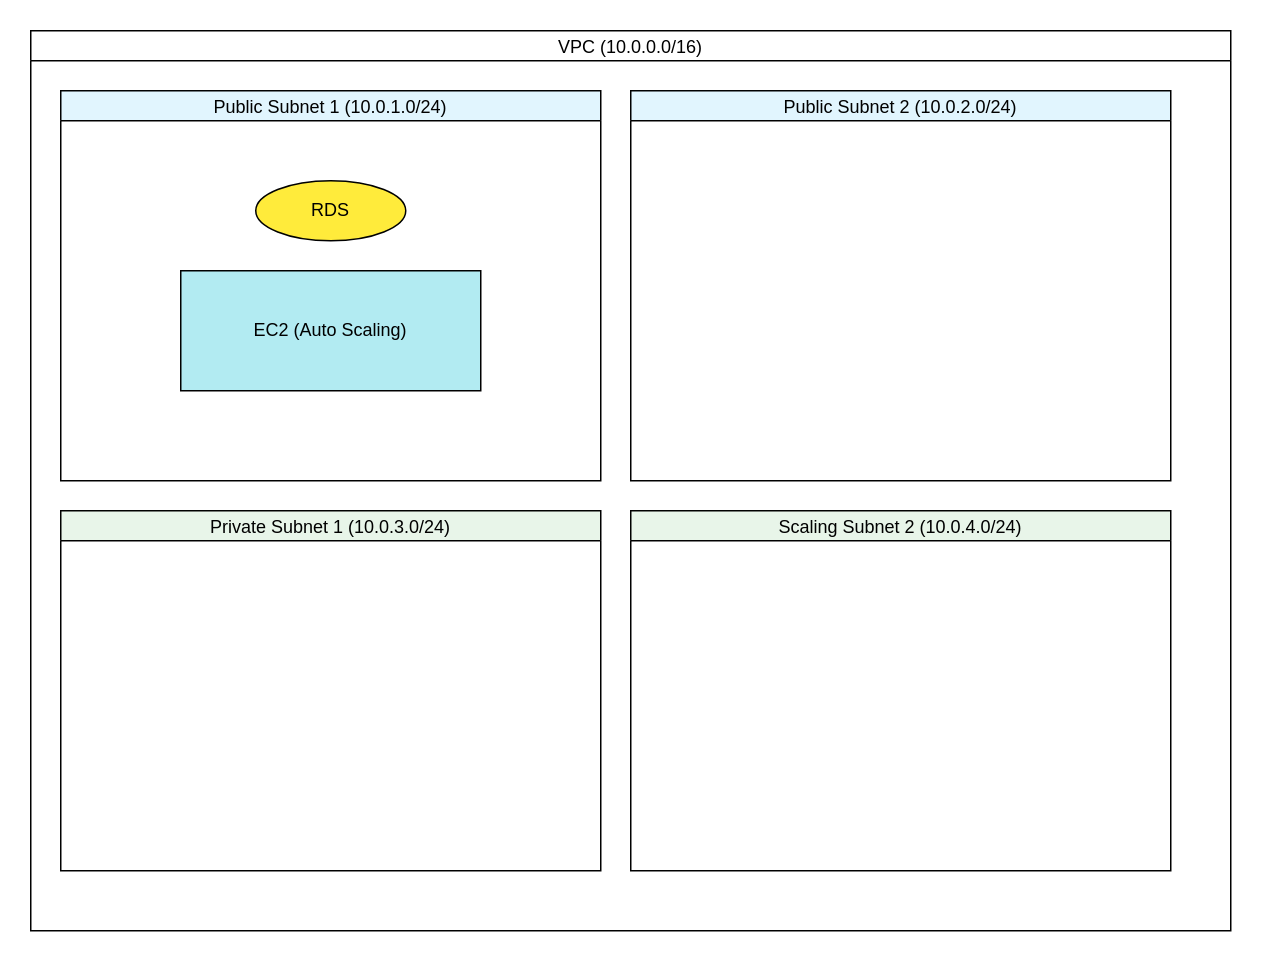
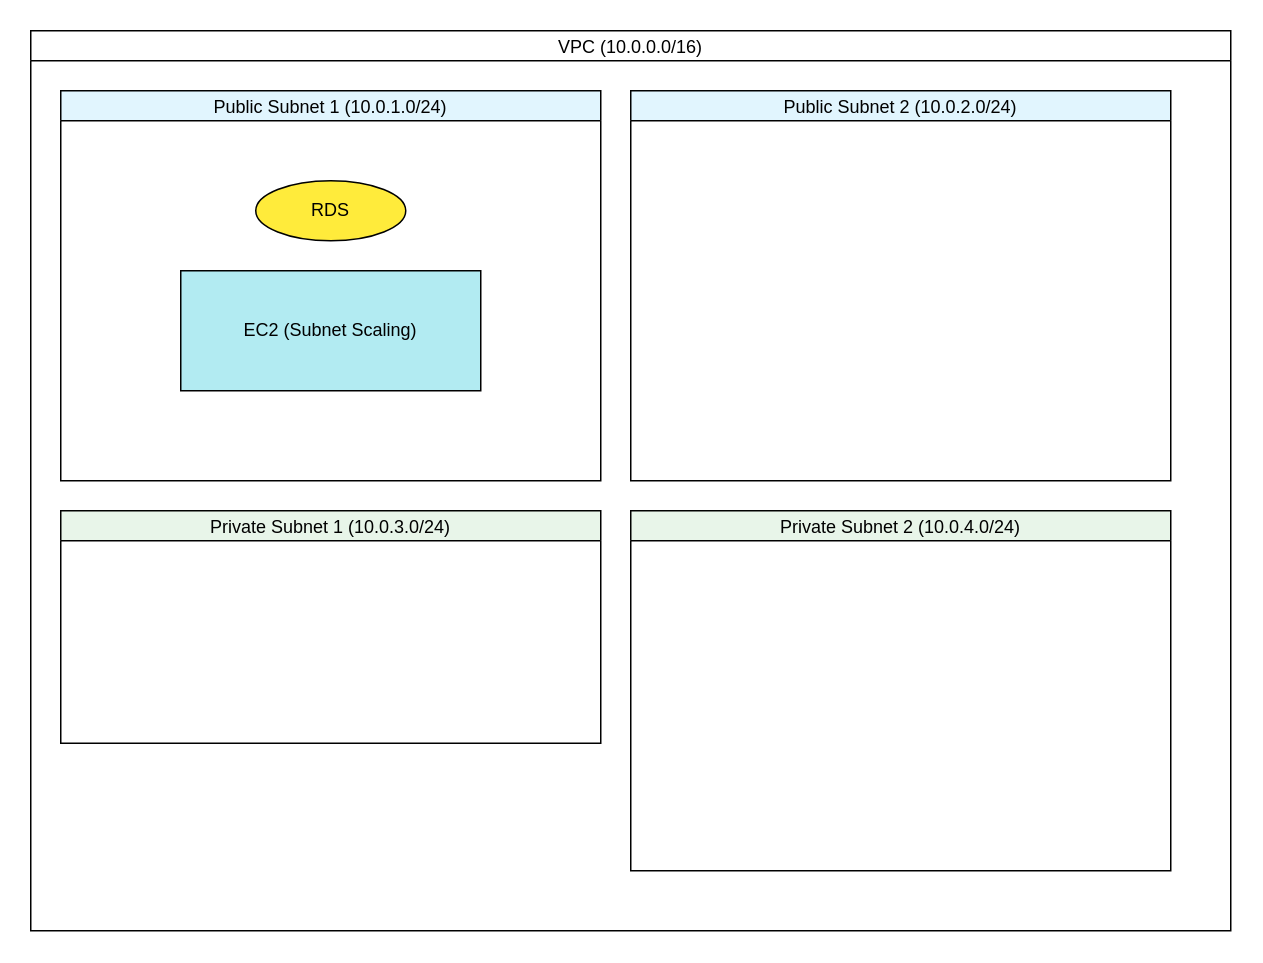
(331, 331) -> (331, 331)
(900, 527) -> (900, 527)
(331, 691) -> (331, 627)
